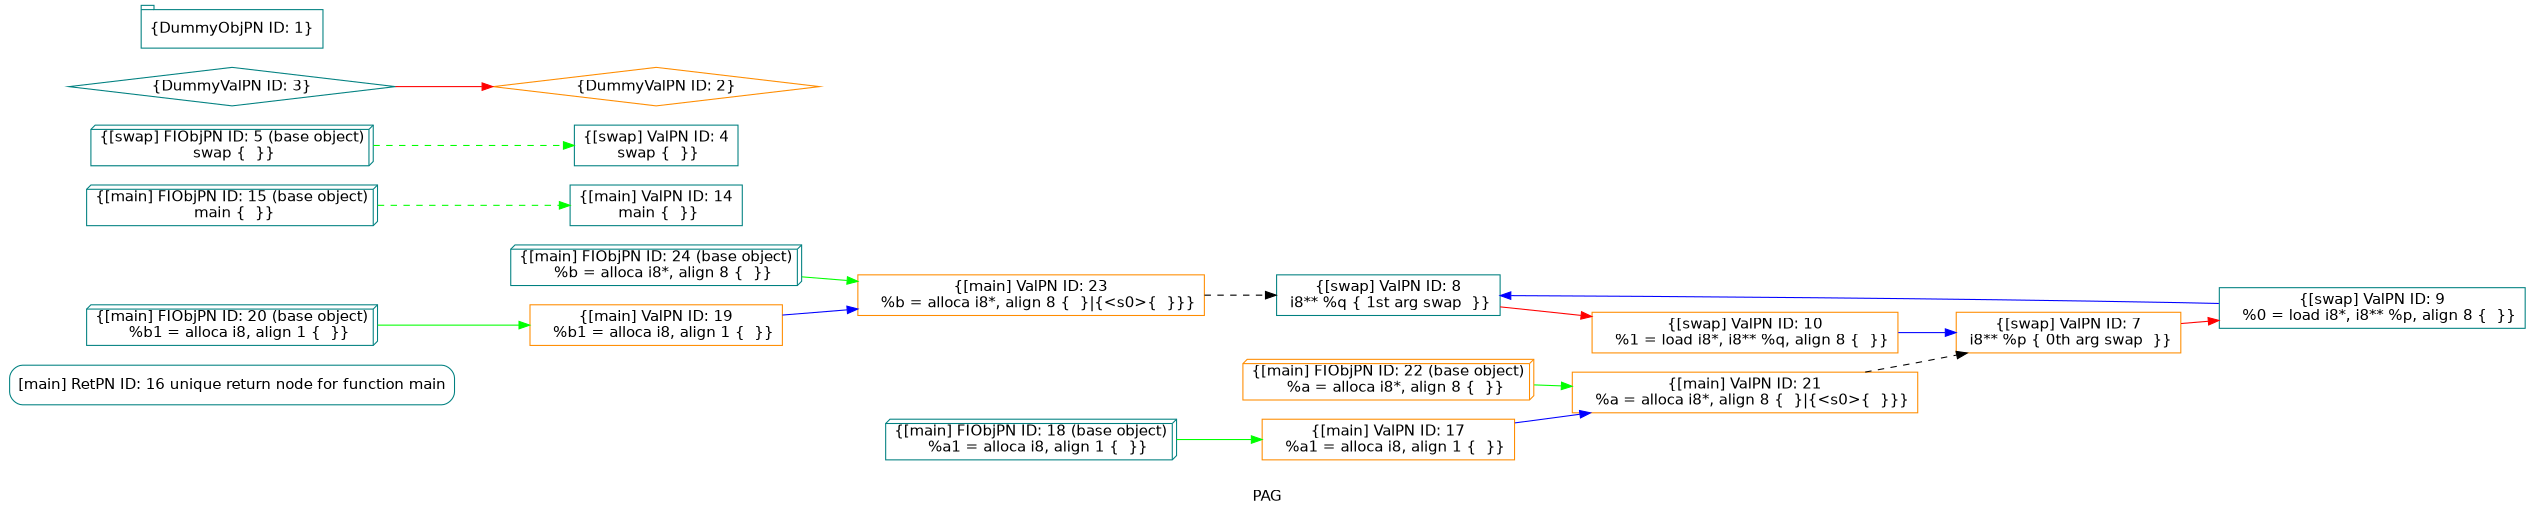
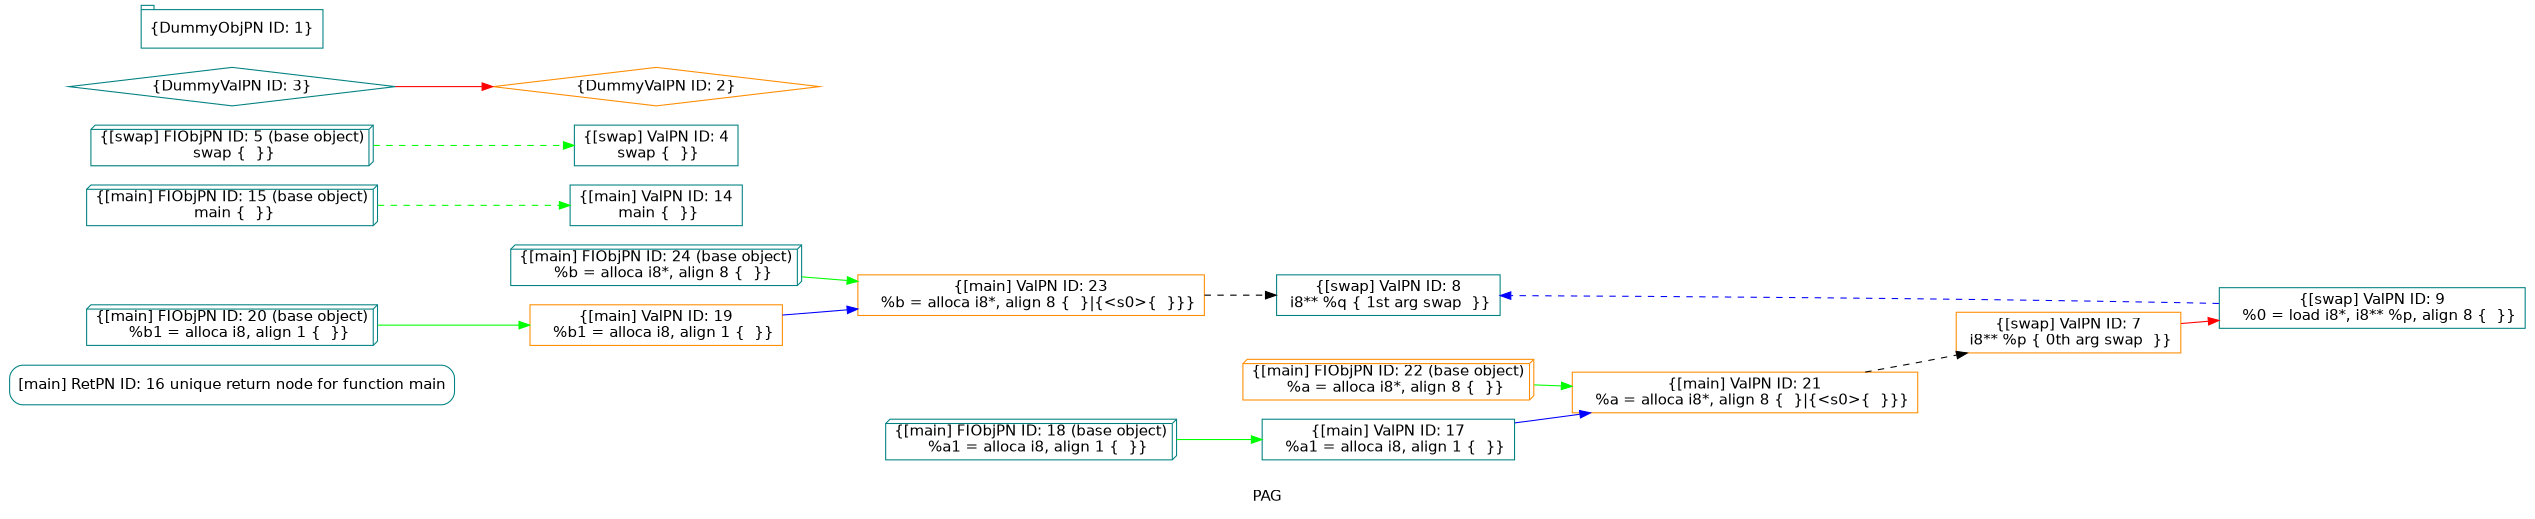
(1865, 298) -> (1865, 298)
(1745, 333) -> none
(1388, 440) -> (1388, 440)
